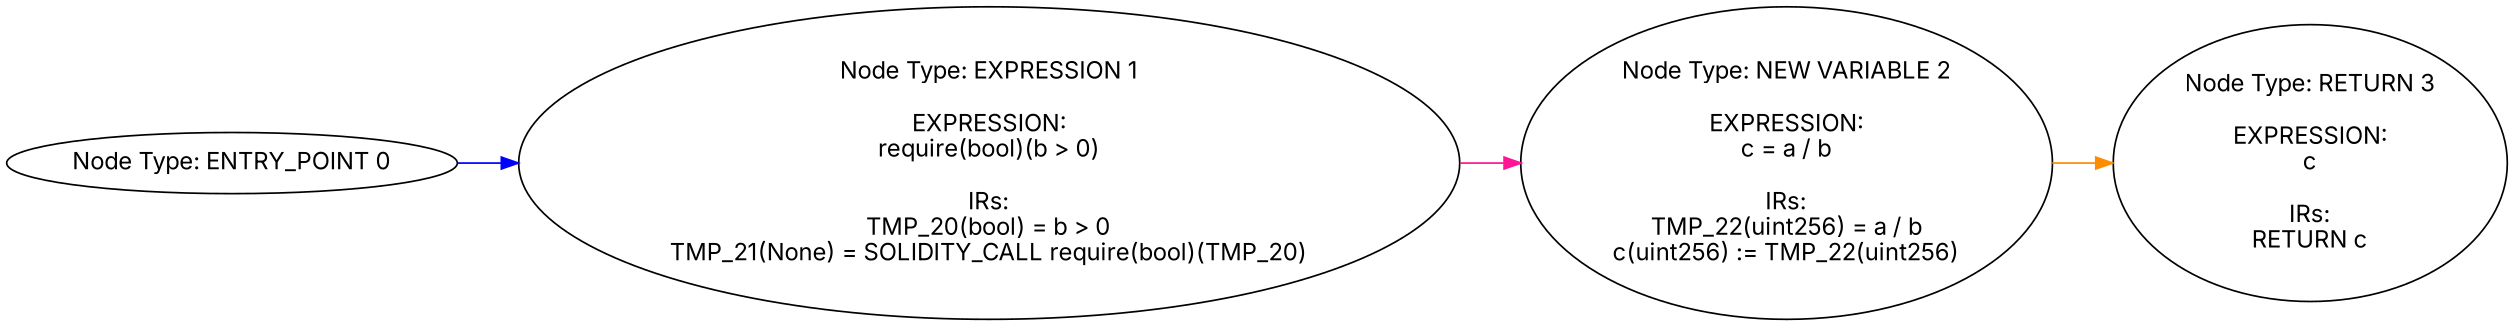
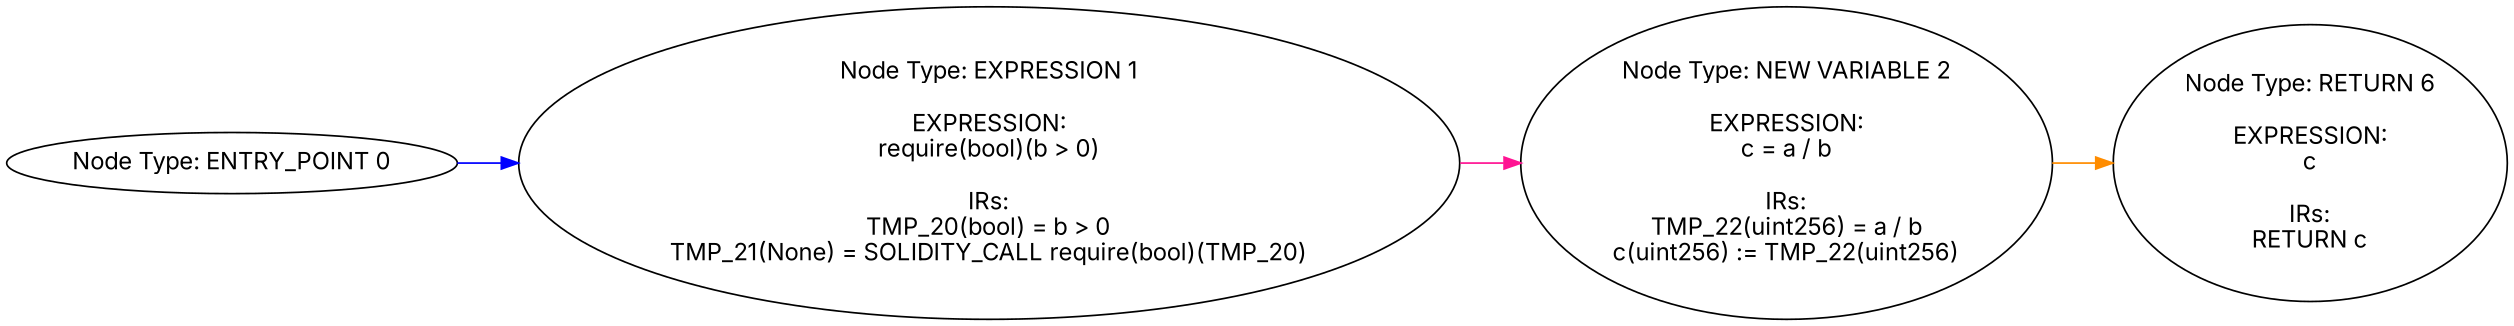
(2310, 163) -> (2310, 163)
